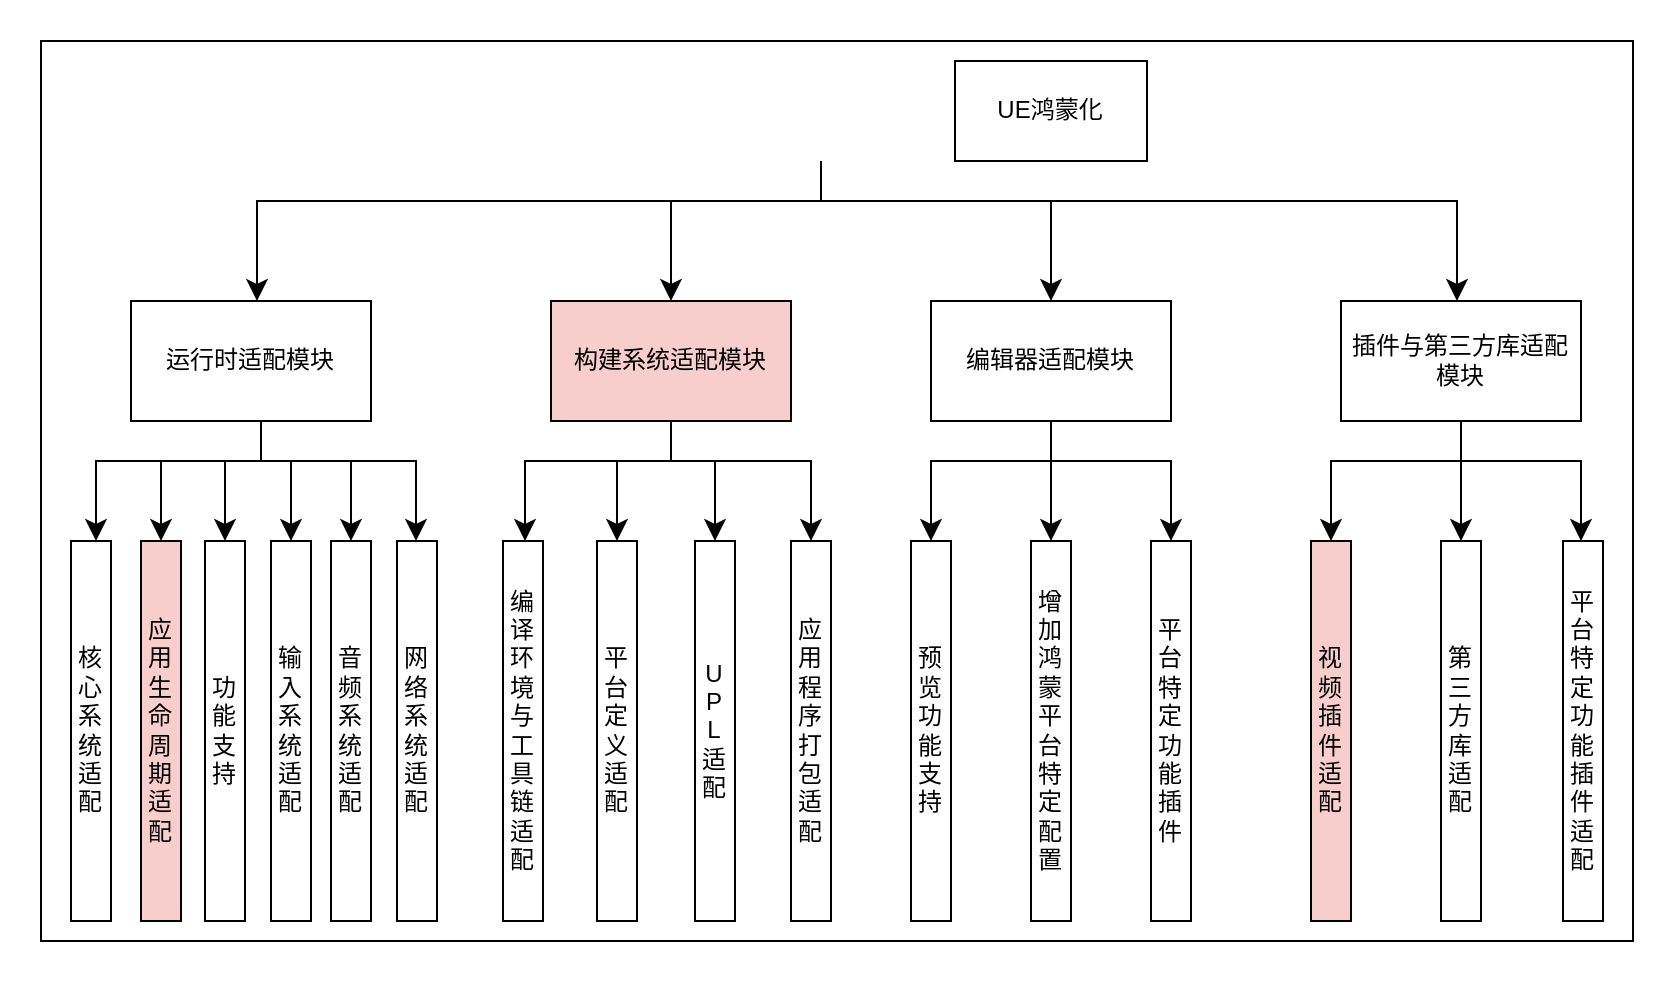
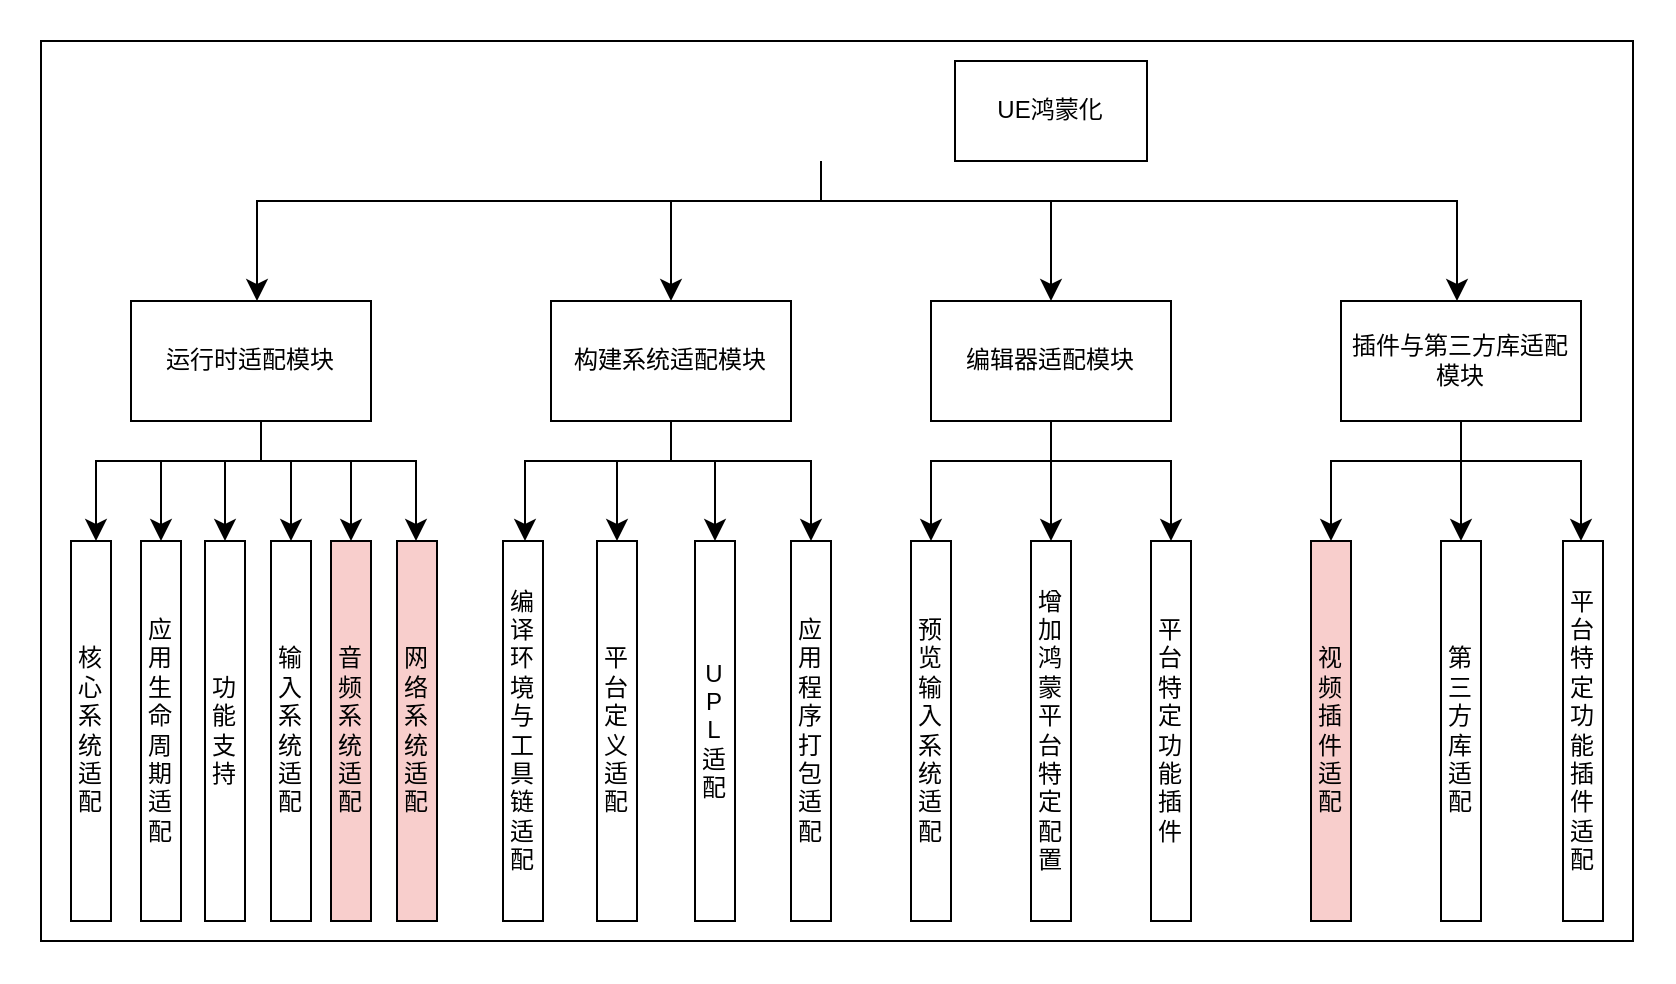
(671, 361) -> (671, 361)
(161, 731) -> (161, 731)
(351, 731) -> (351, 731)
(417, 731) -> (417, 731)
(931, 731) -> (931, 731)
